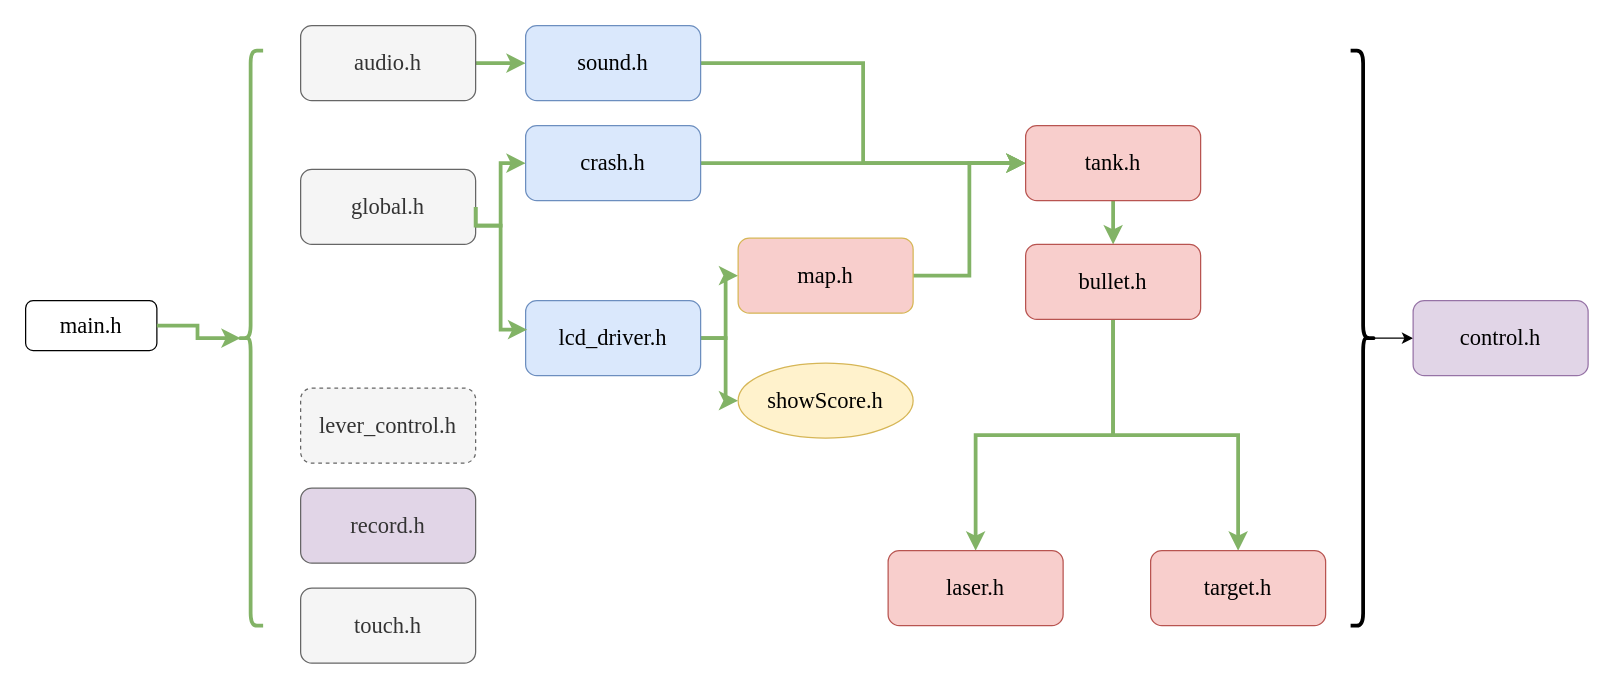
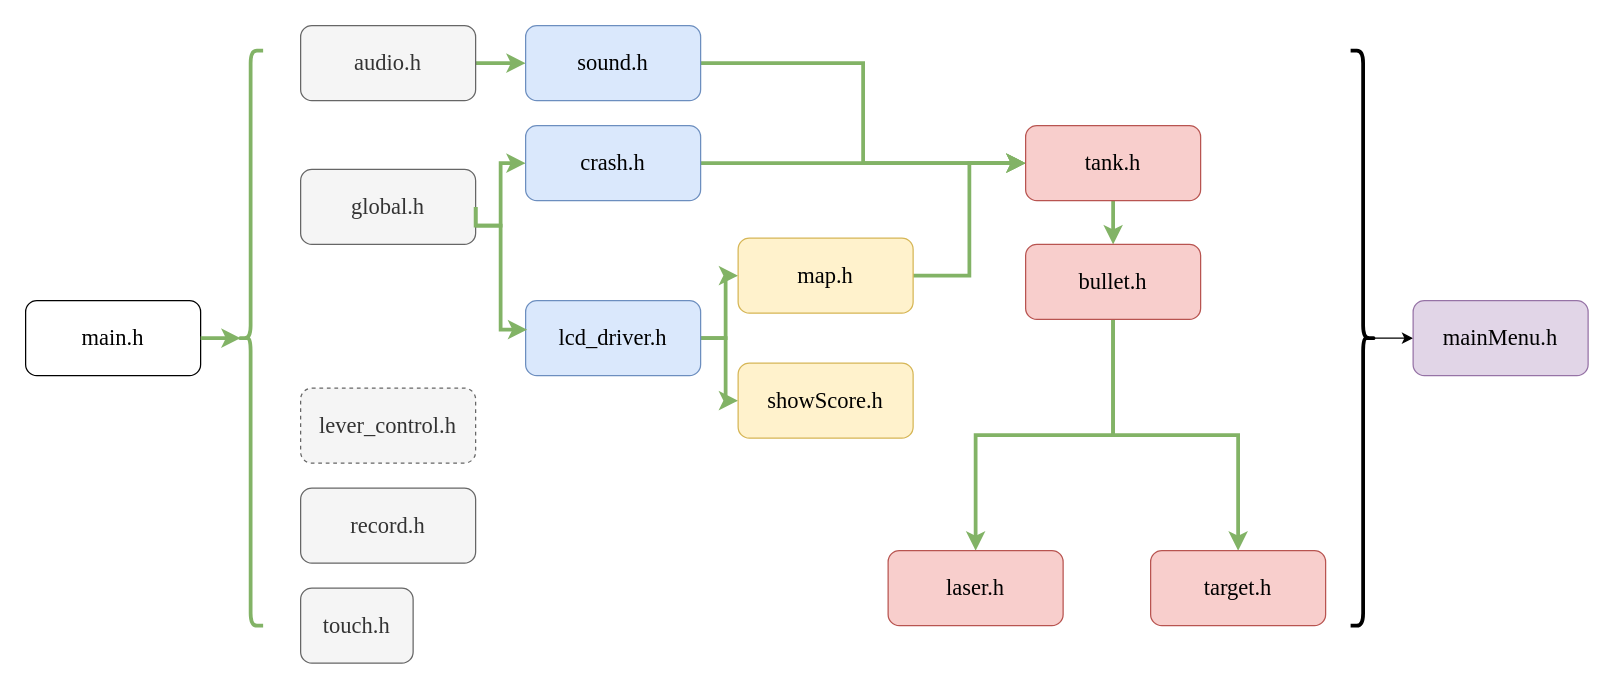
(826, 276) -> (826, 276)
(91, 326) -> (113, 338)
(1501, 338) -> (1501, 338)
(826, 401) -> (826, 401)
(388, 526) -> (388, 526)
(388, 626) -> (357, 626)
